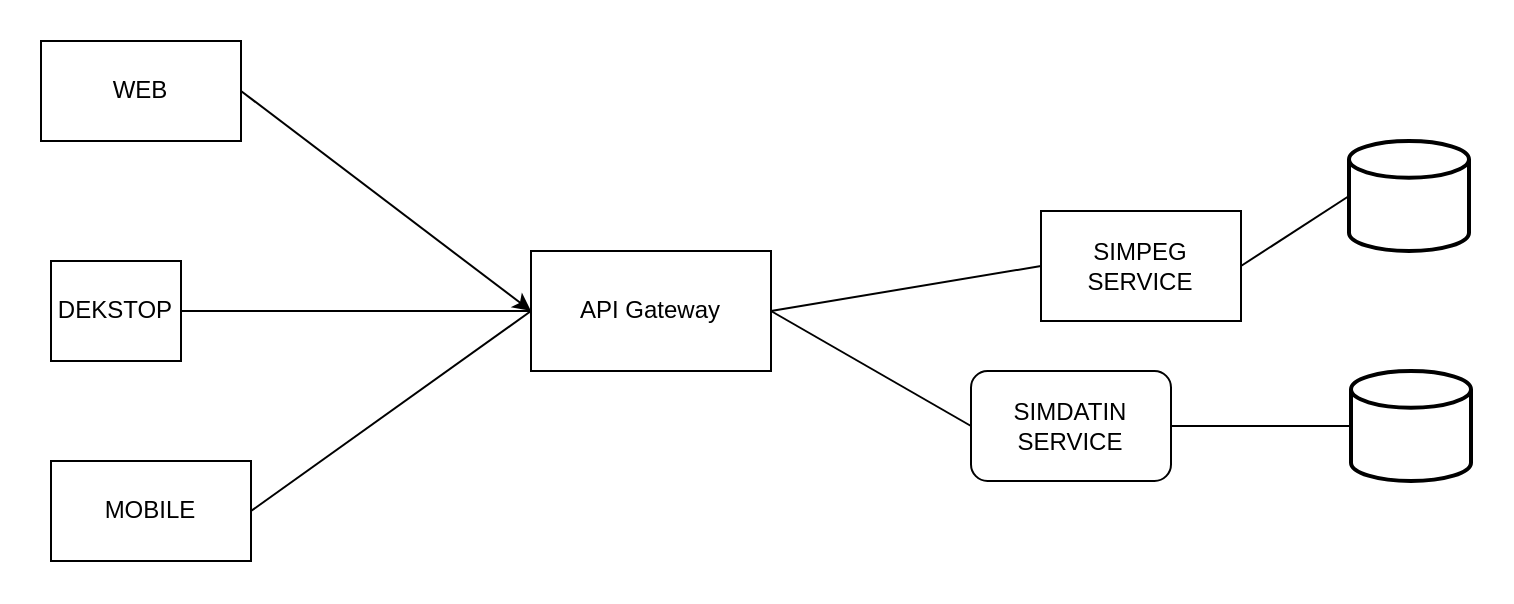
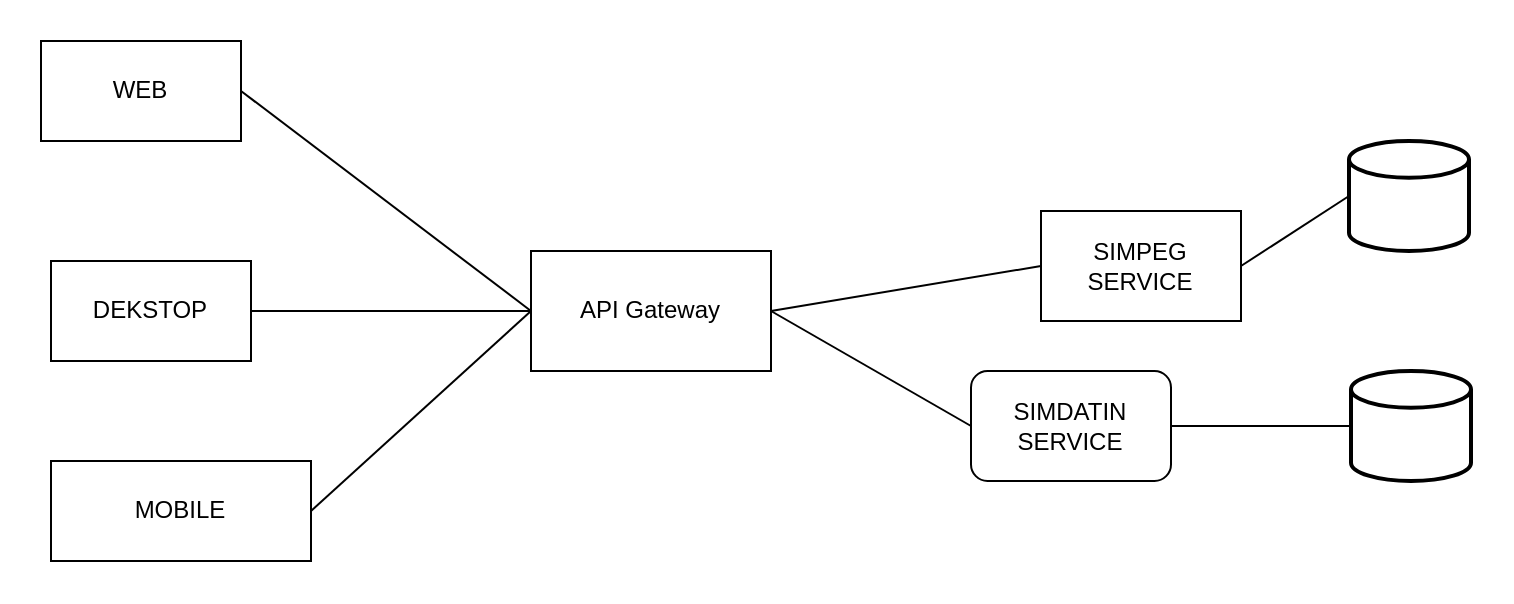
(519, 302) -> (522, 304)
(116, 311) -> (151, 311)
(151, 511) -> (181, 511)
